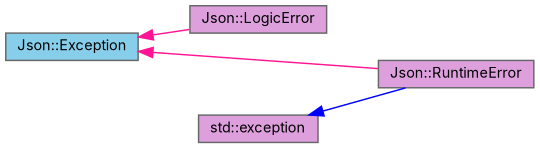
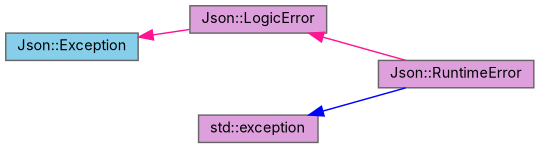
(266, 61) -> (364, 49)
